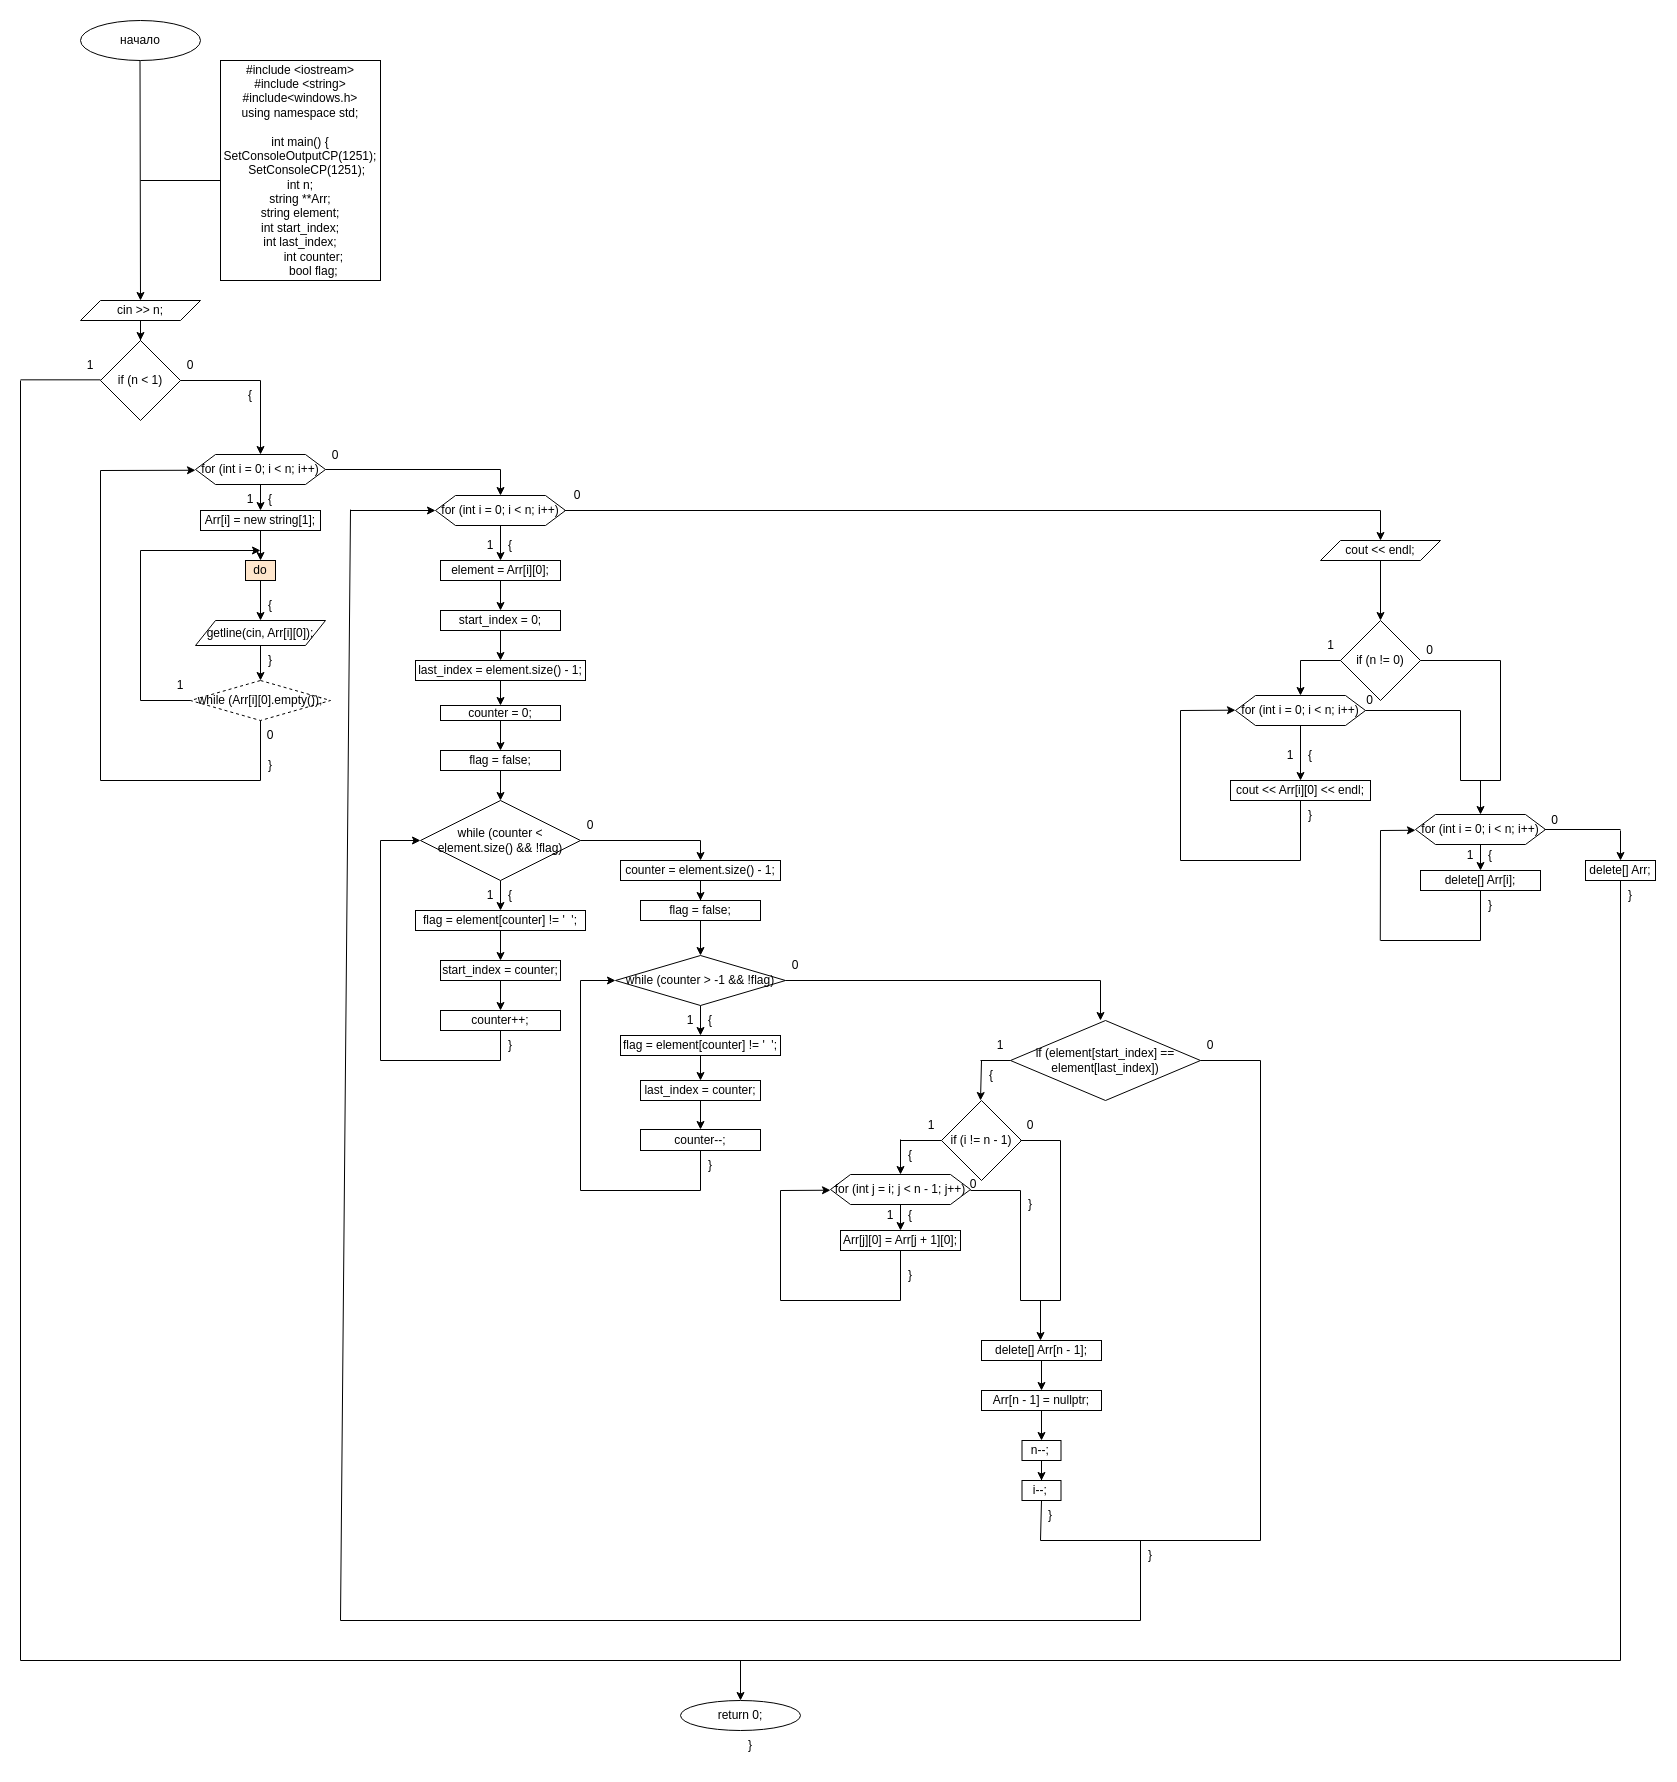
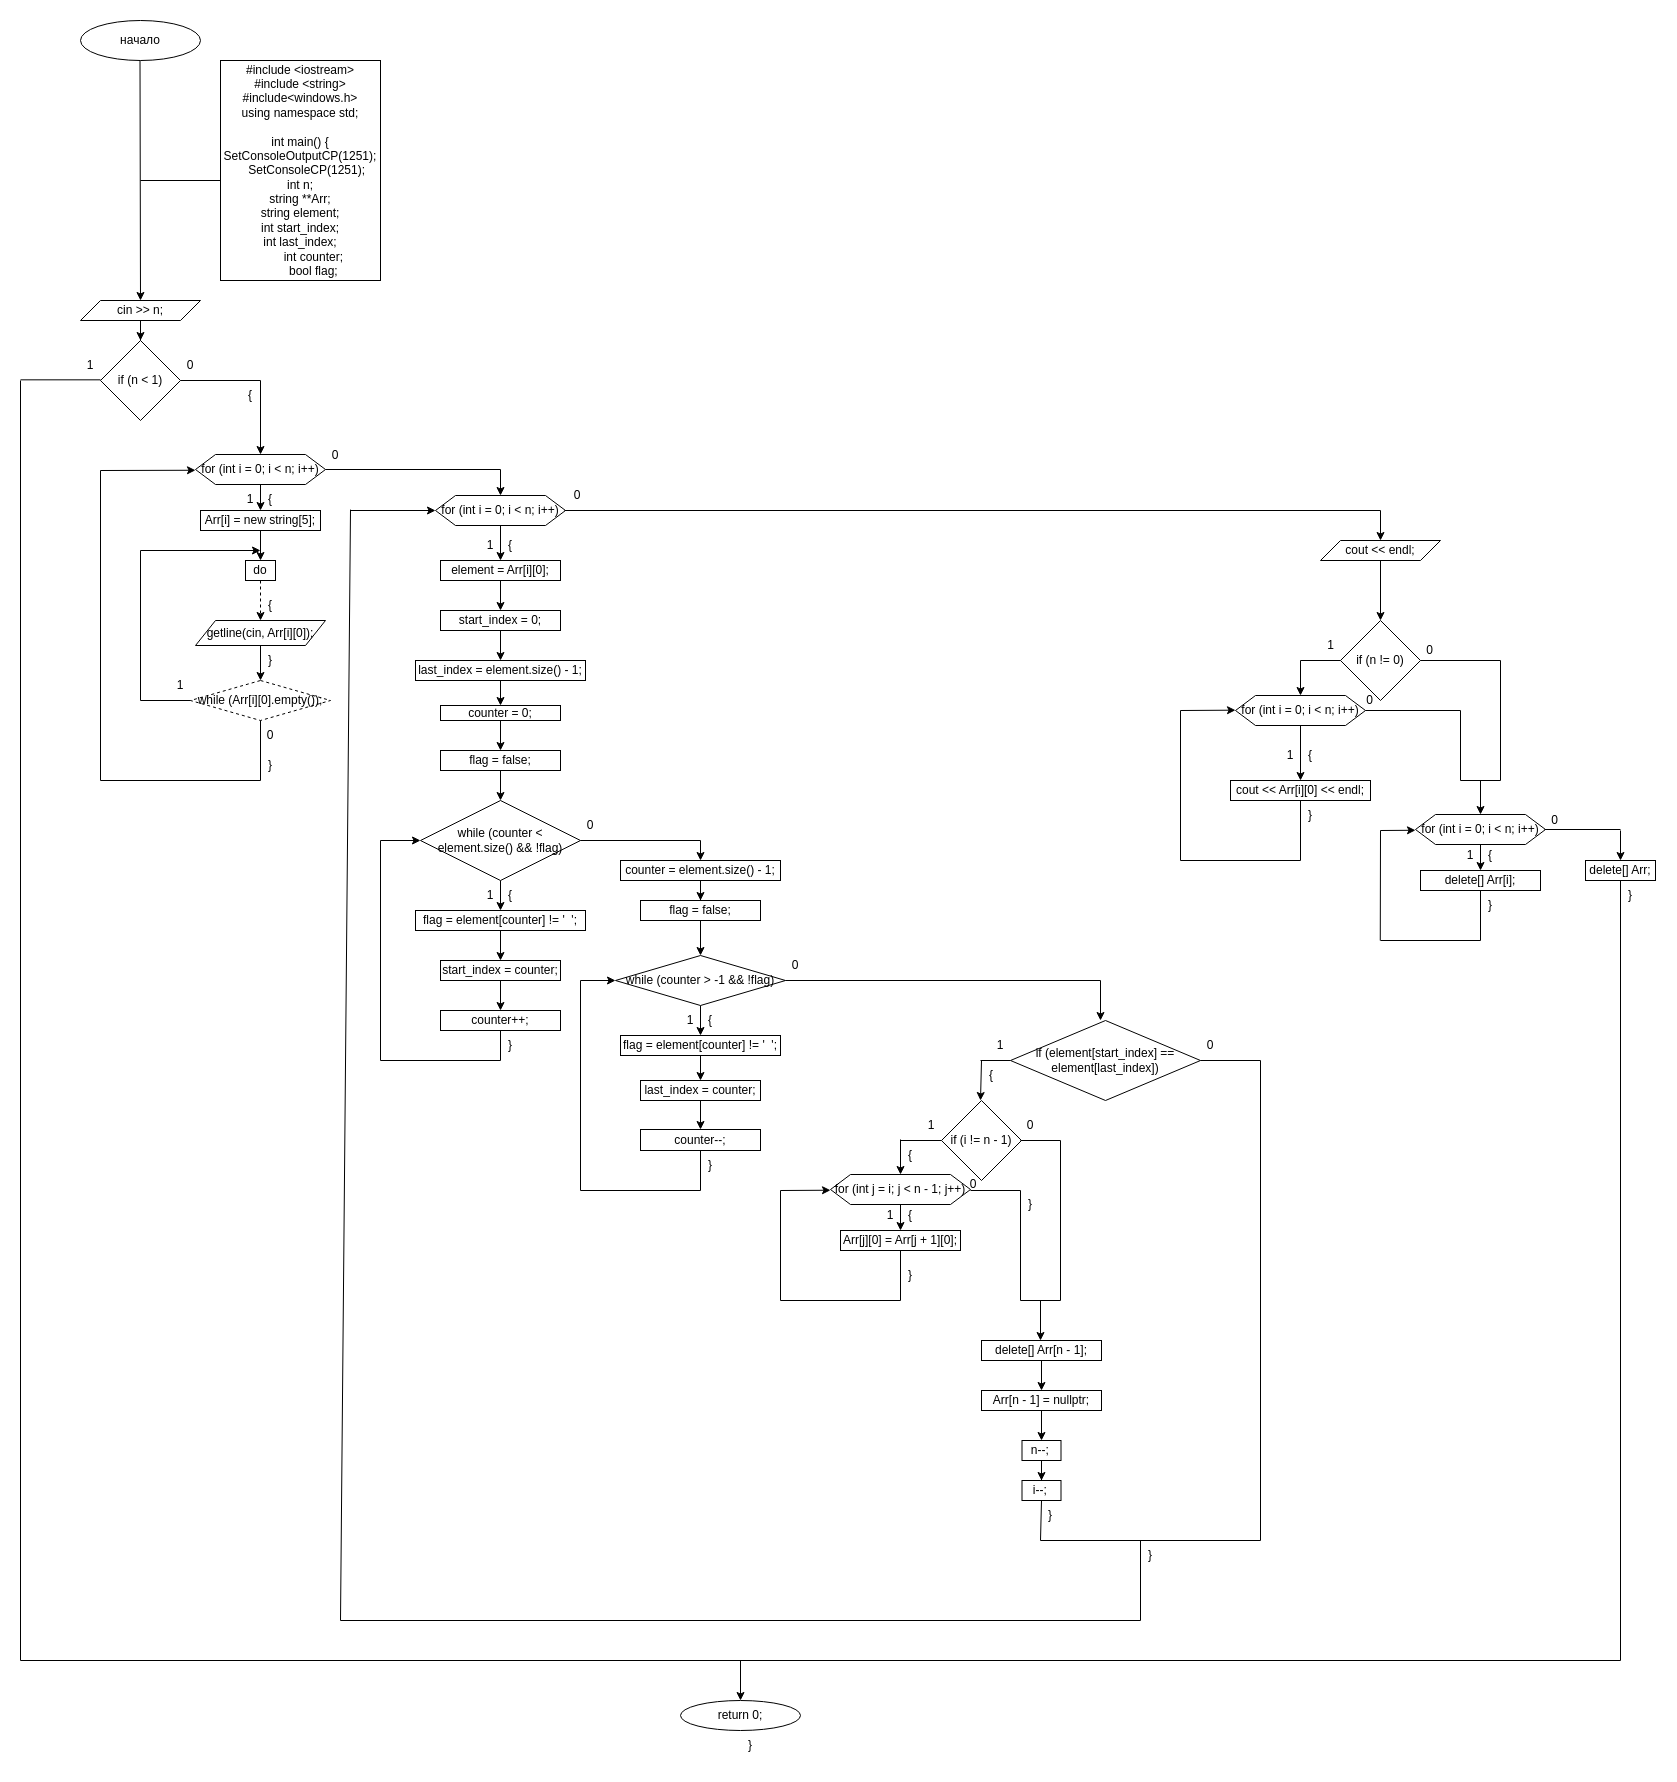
(261, 521) -> (261, 521)
(261, 571) -> (261, 571)
(261, 597) -> (261, 597)
